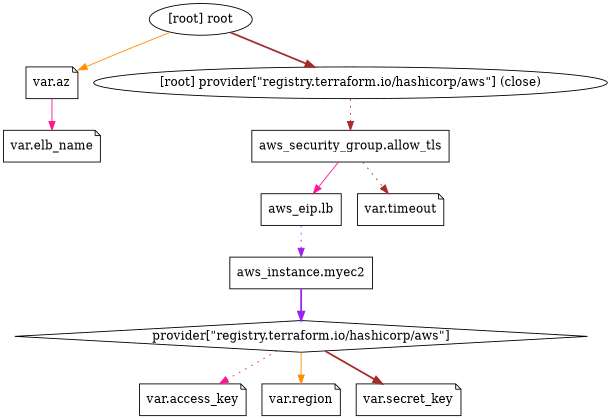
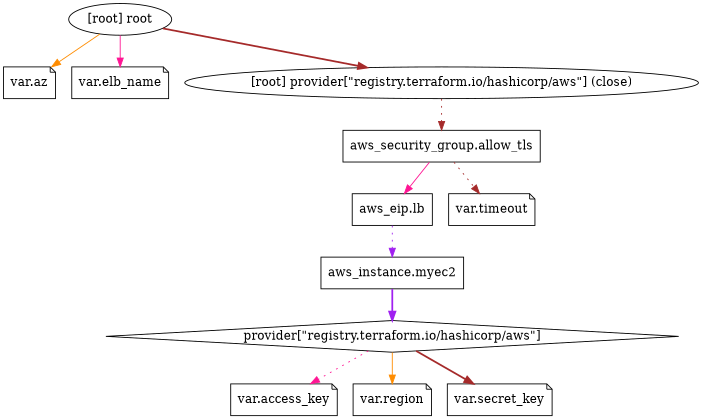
(52, 110) -> (120, 47)
